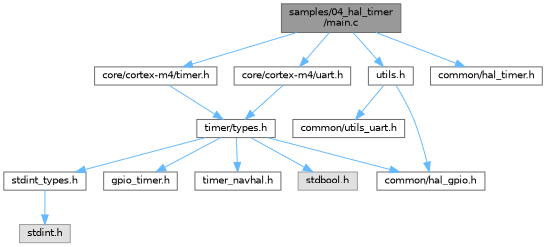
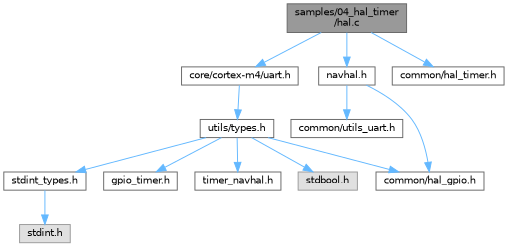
(341, 18) -> (347, 18)
(156, 76) -> none
(391, 76) -> (347, 76)
(236, 129) -> (237, 129)
